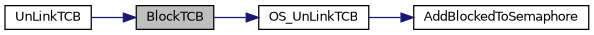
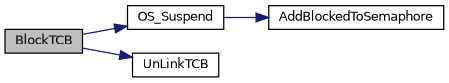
(107, 18) -> (101, 52)
(314, 18) -> (176, 18)
